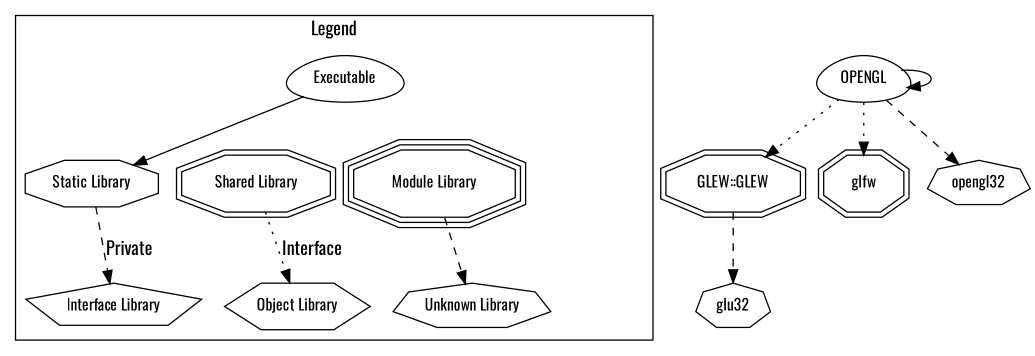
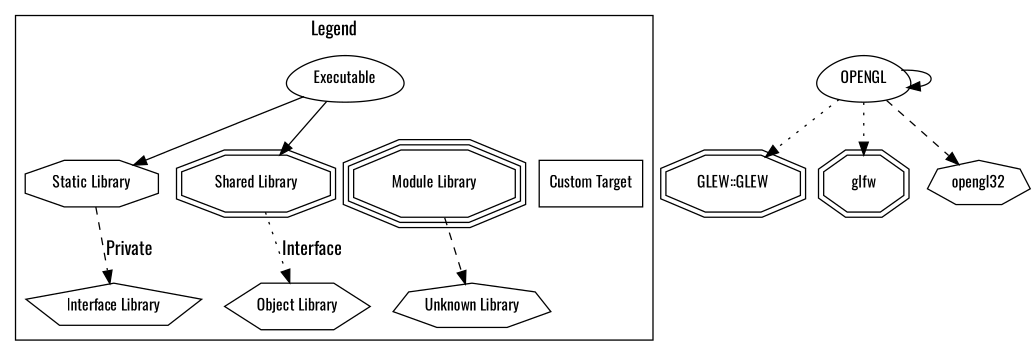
none -> (308, 123)
none -> (591, 184)
(733, 306) -> none
